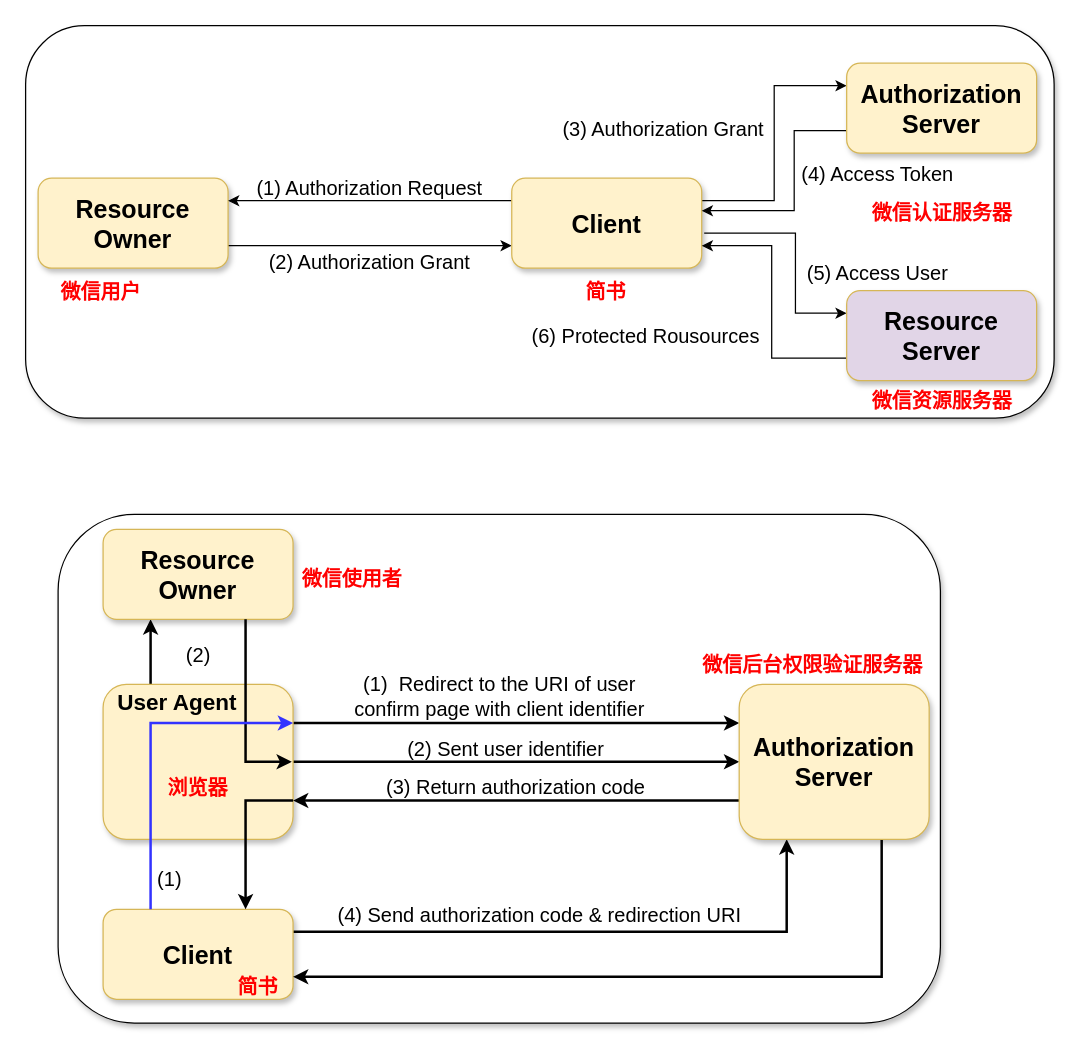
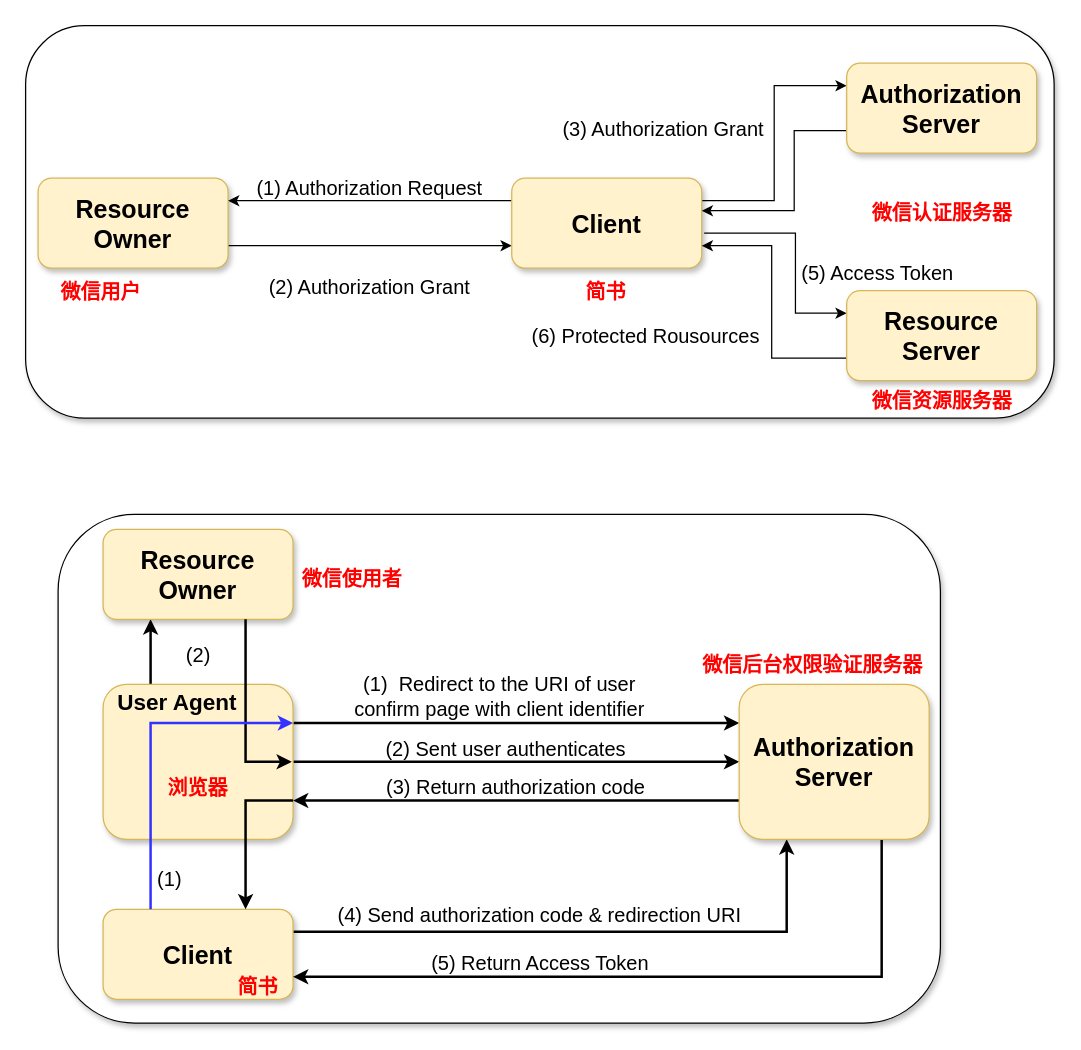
(878, 174) -> none
(370, 262) -> (370, 287)
(878, 273) -> (878, 273)
(942, 336) -> (942, 336)
(506, 749) -> (506, 749)
none -> (540, 963)
